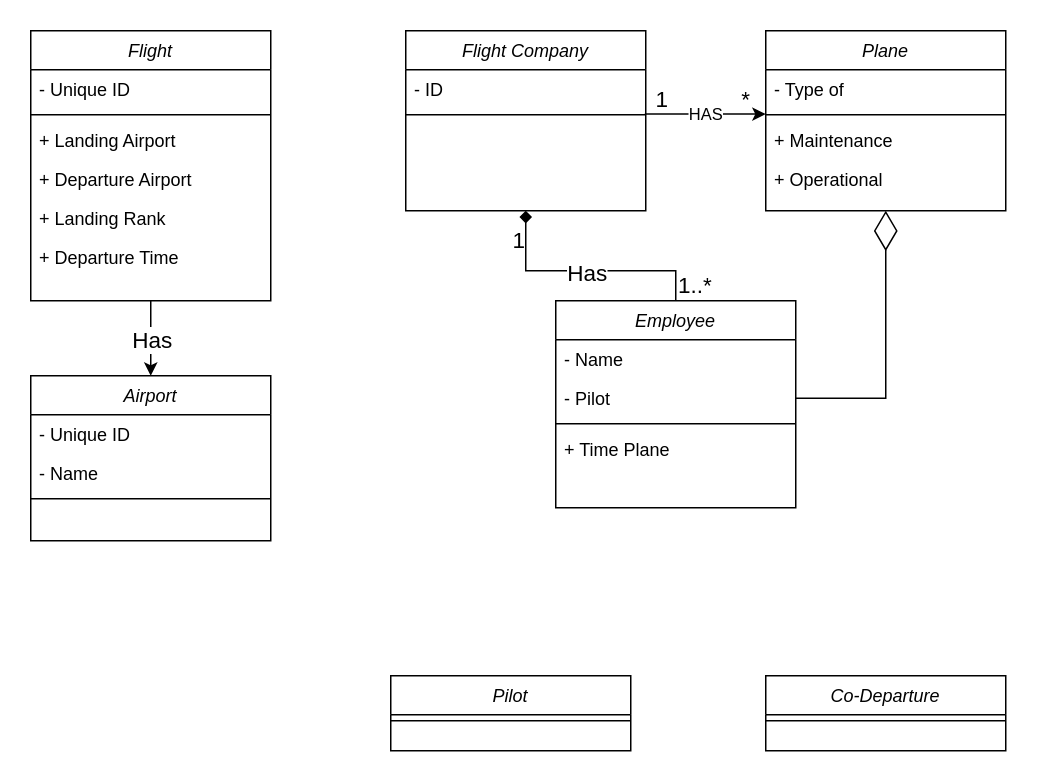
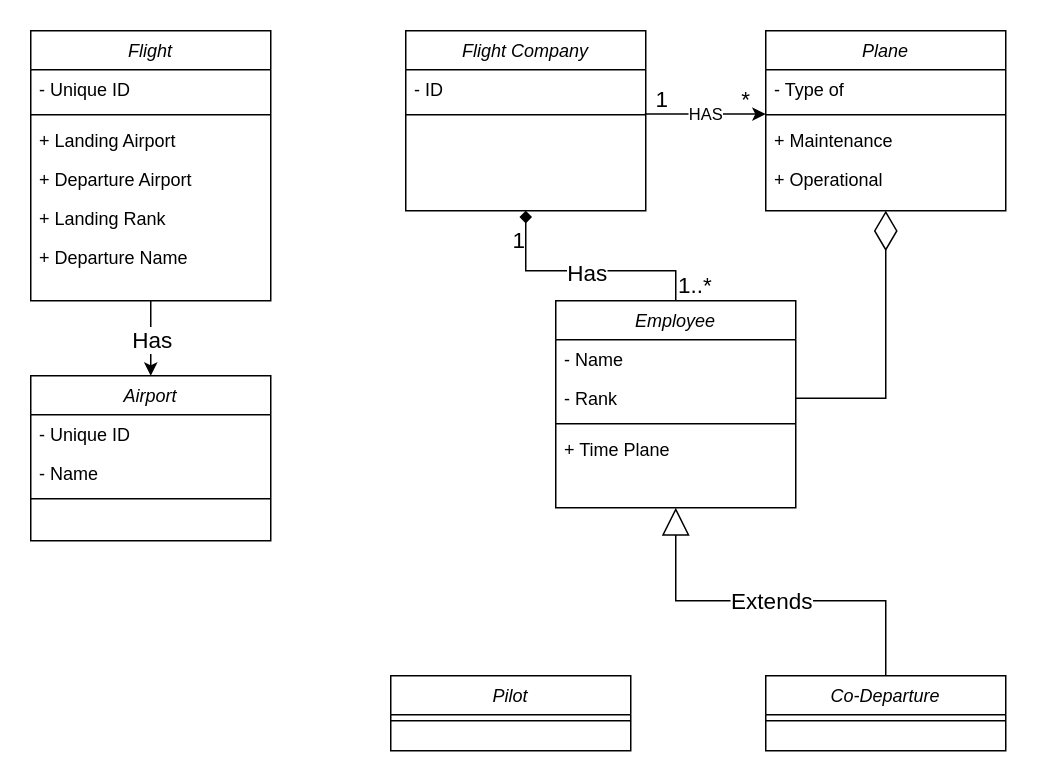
(113, 258) -> (115, 258)
(592, 399) -> (592, 399)
none -> (786, 601)
